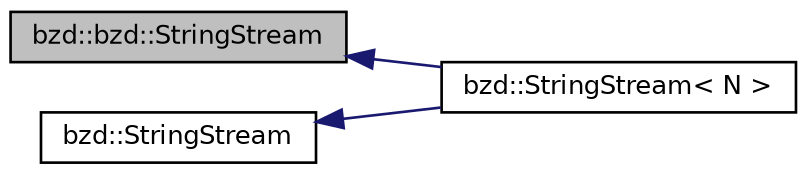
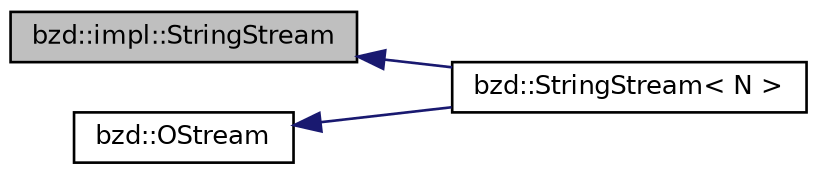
(178, 37) -> (184, 37)
(178, 138) -> (184, 138)
